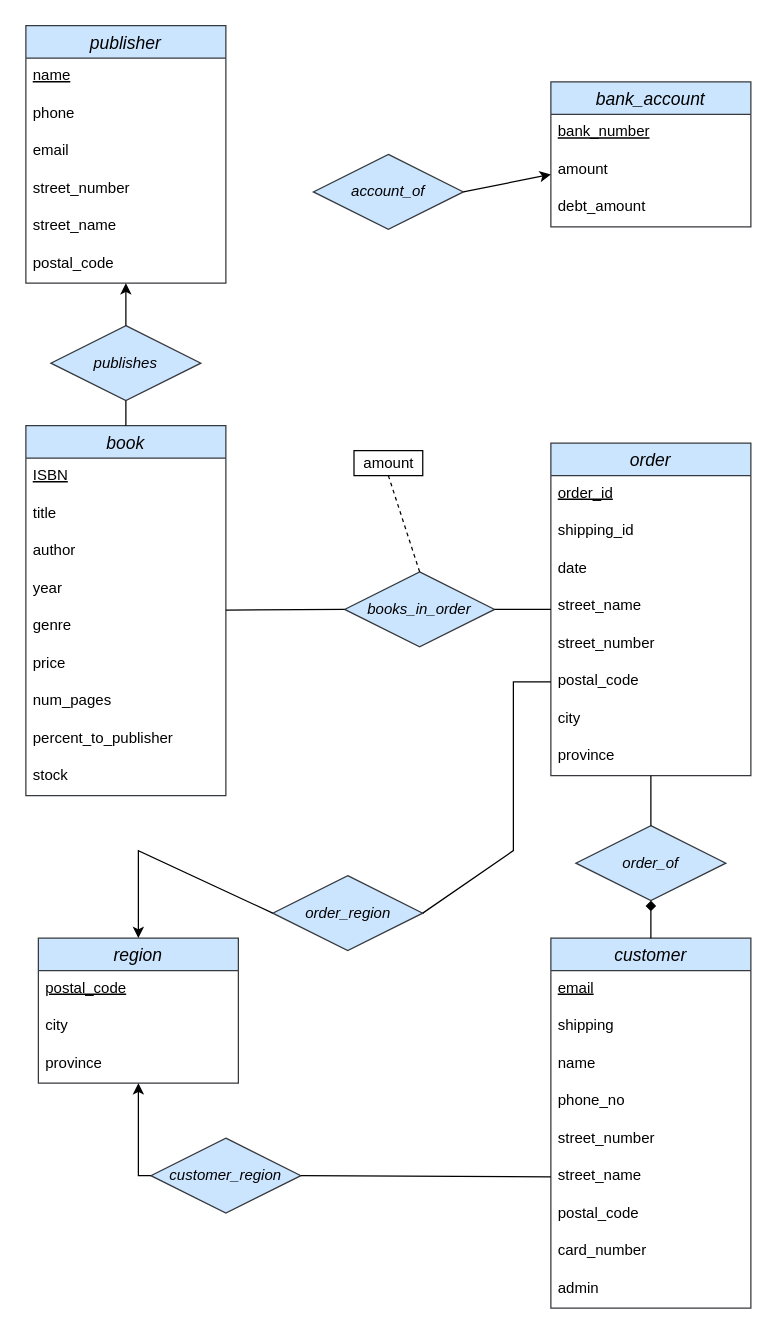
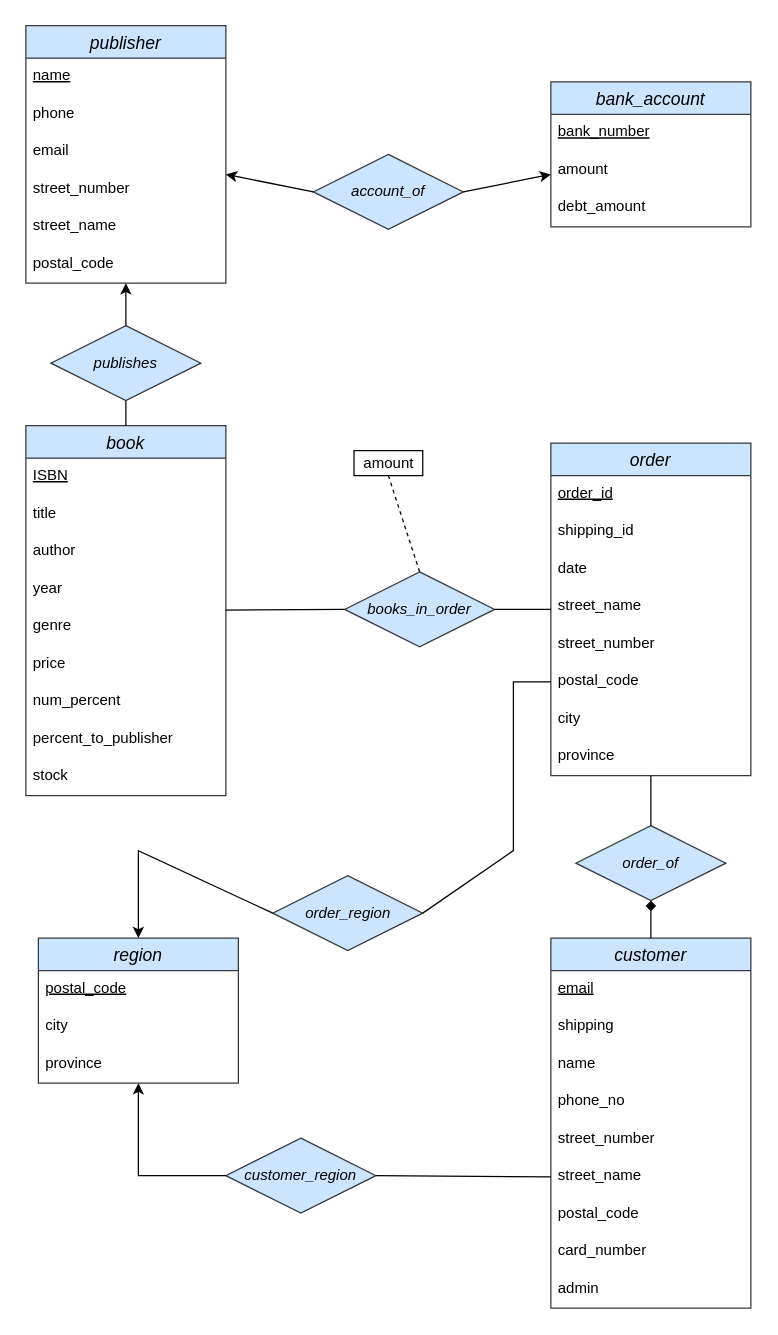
none -> (274, 184)
(70, 700) -> (79, 700)
(226, 1176) -> (301, 1176)
